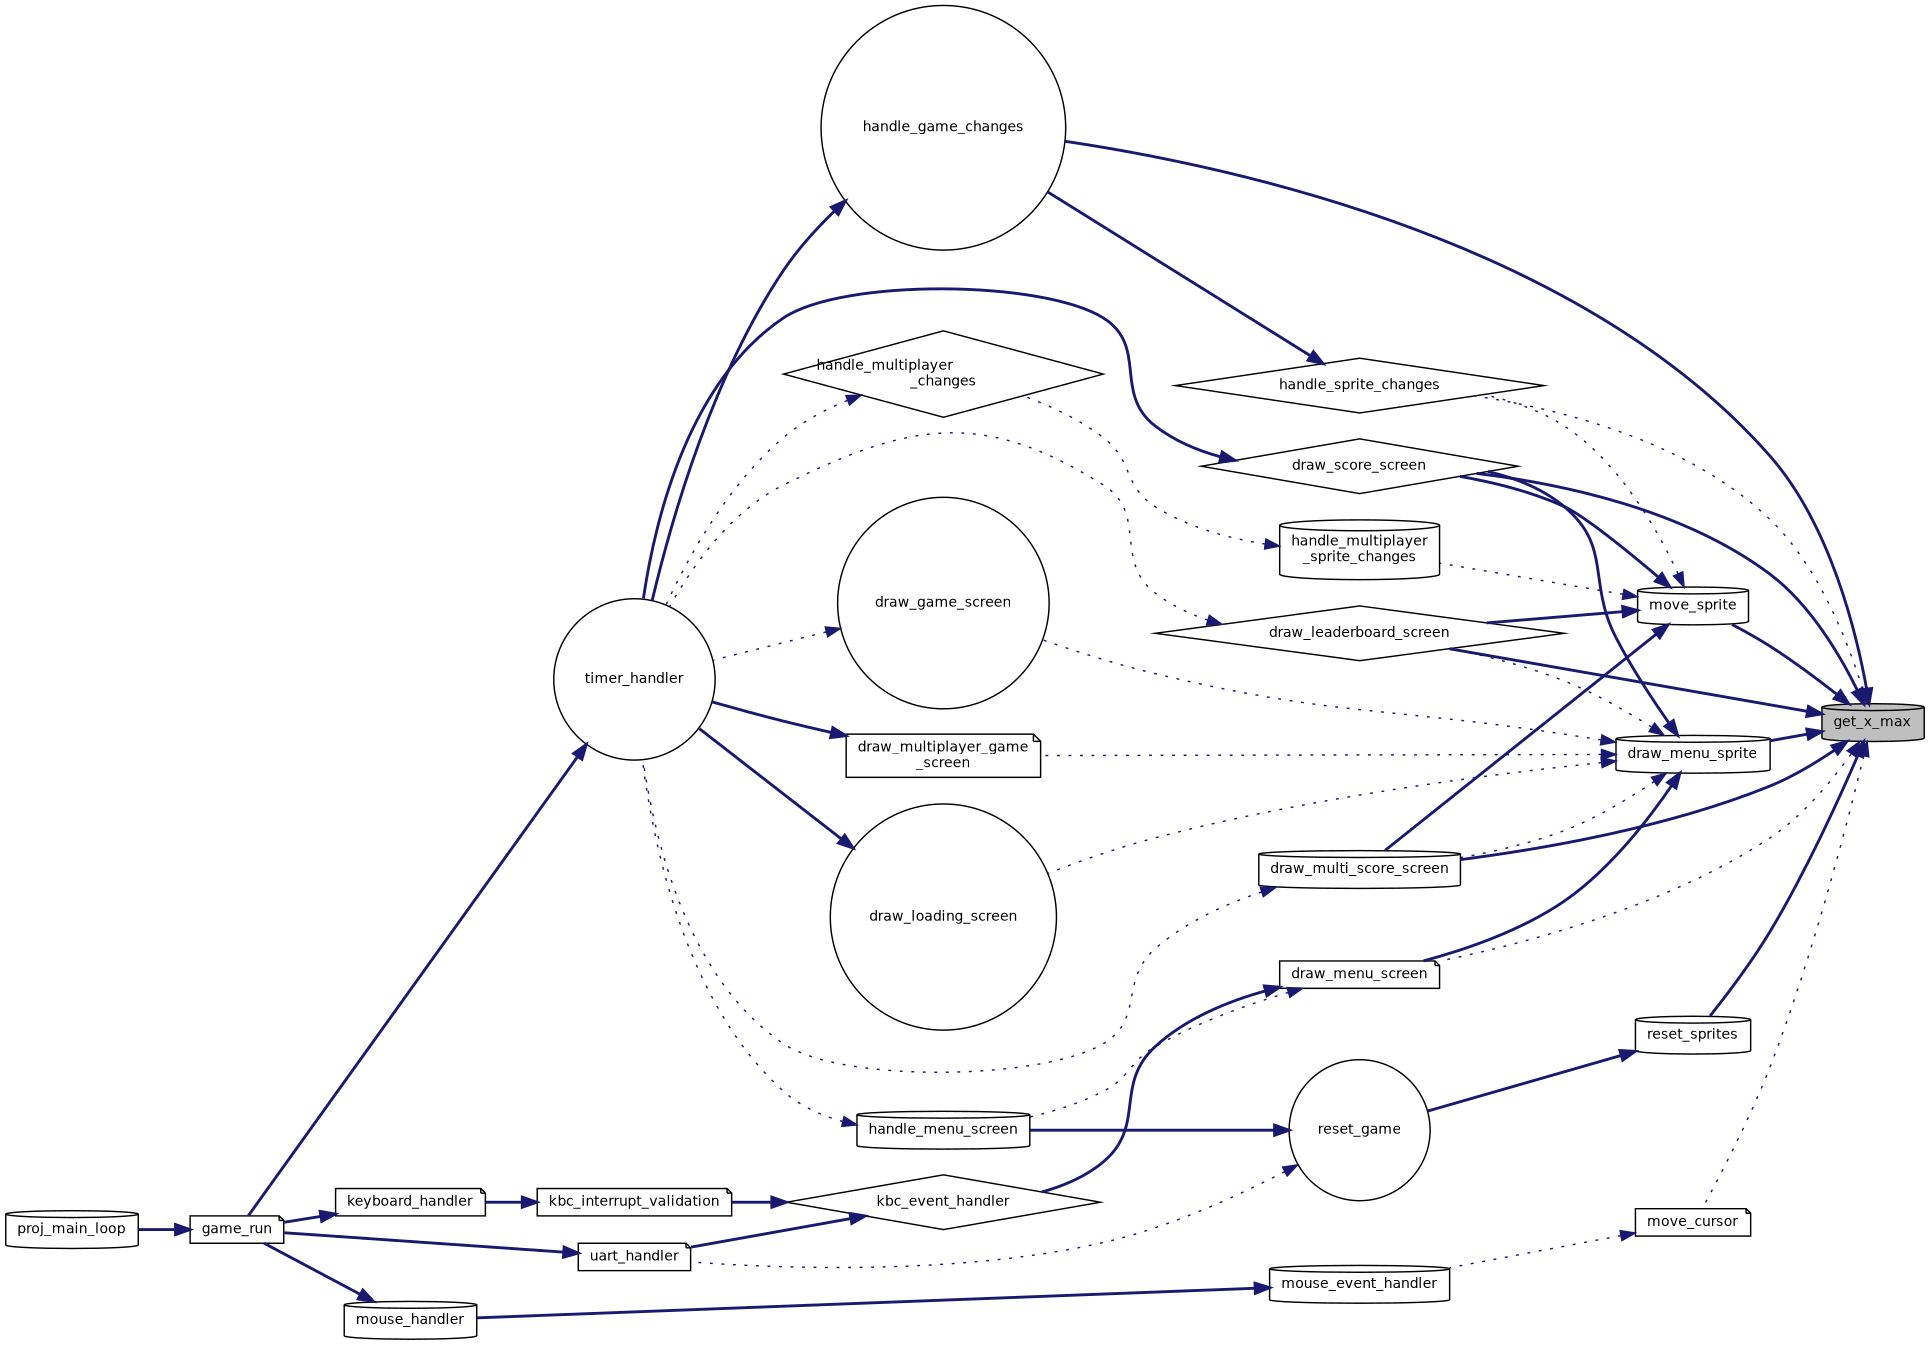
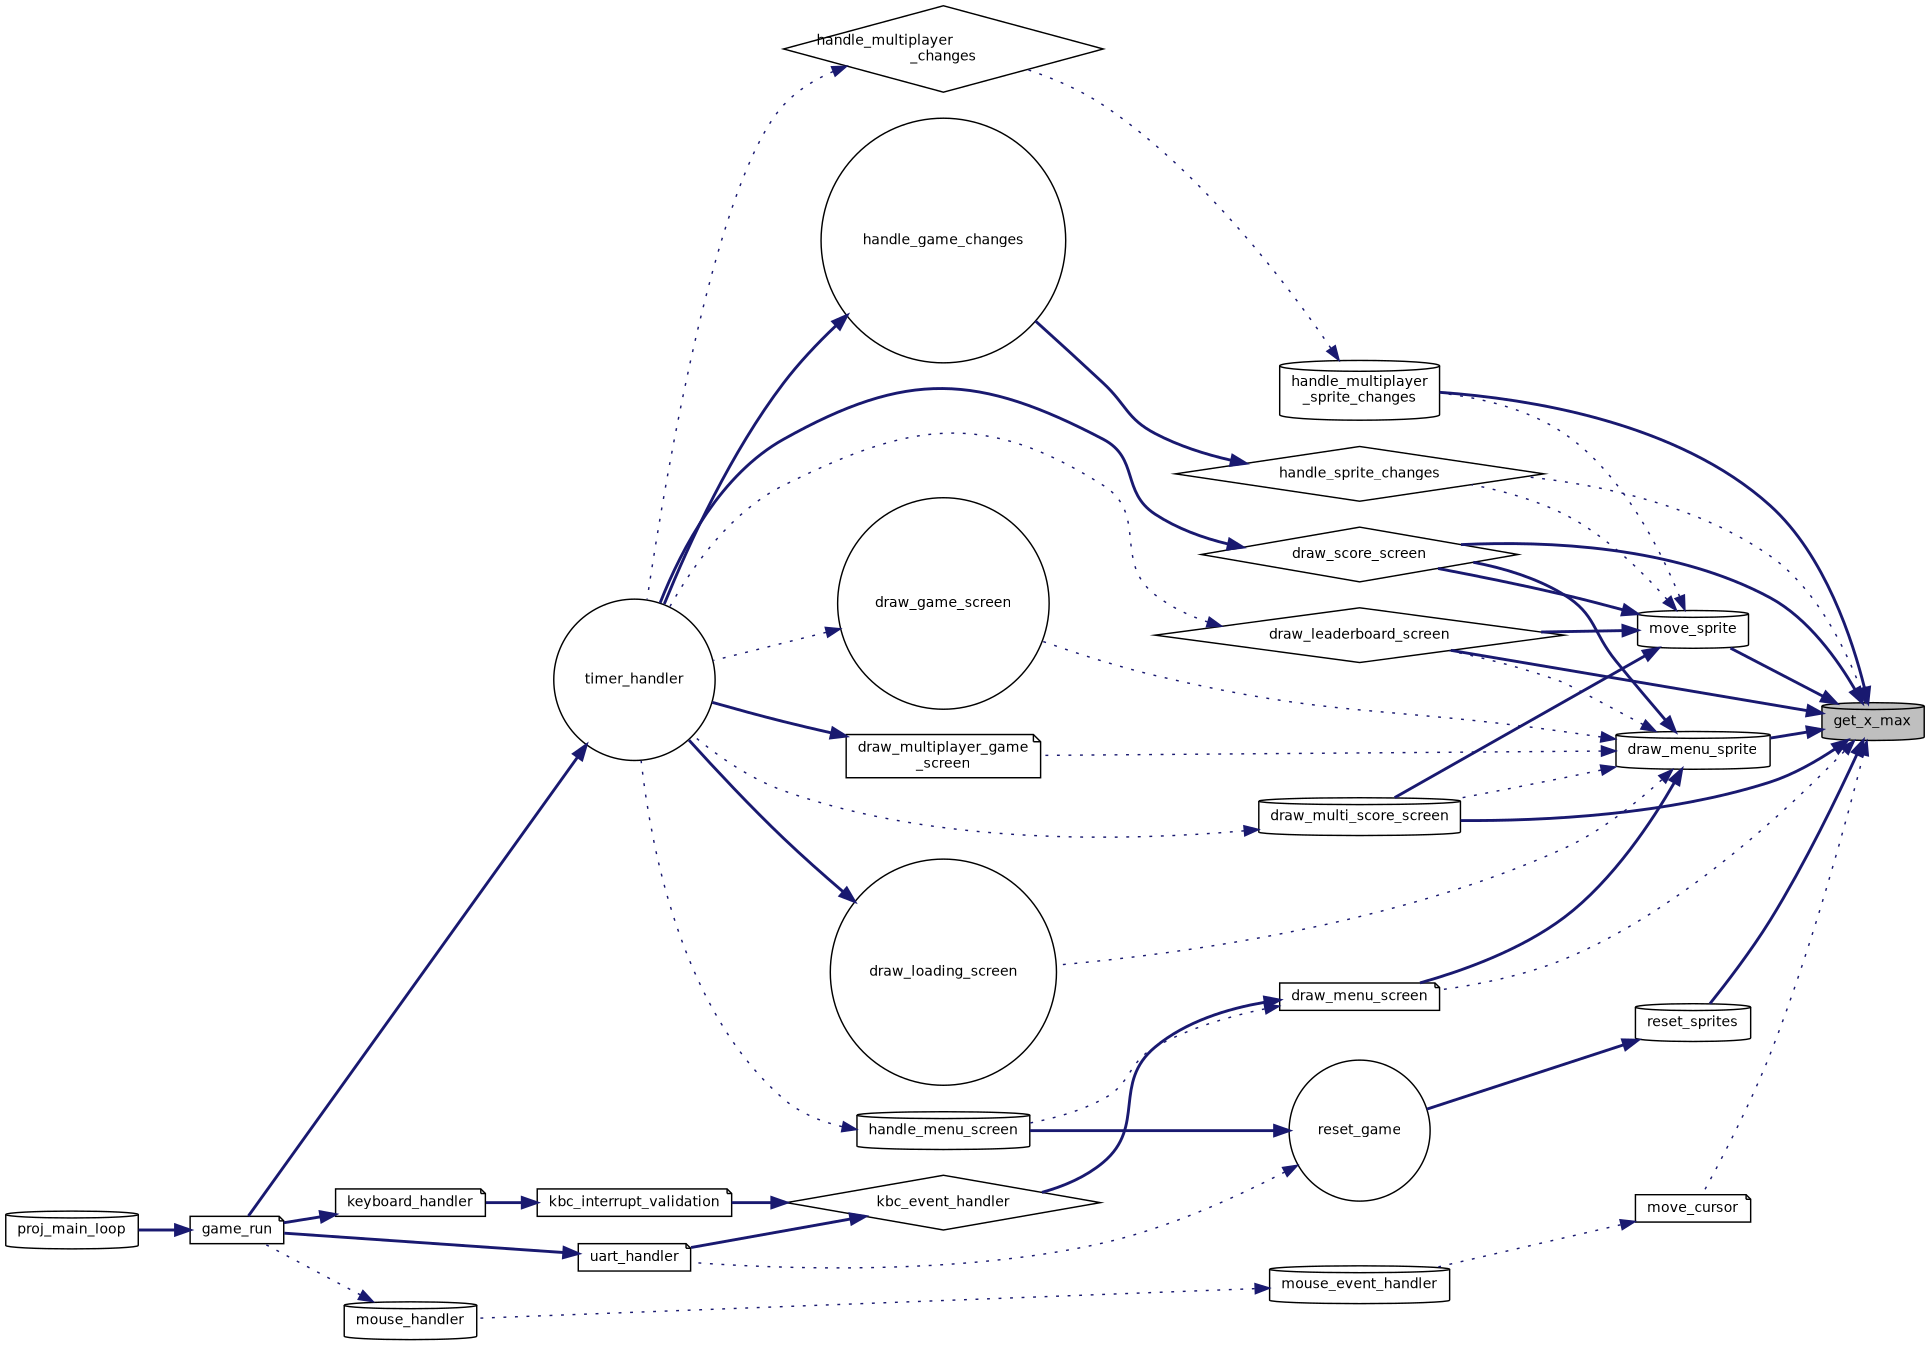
(1559, 296) -> (1710, 464)
(312, 1269) -> (312, 1269)
(866, 1303) -> (866, 1303)
